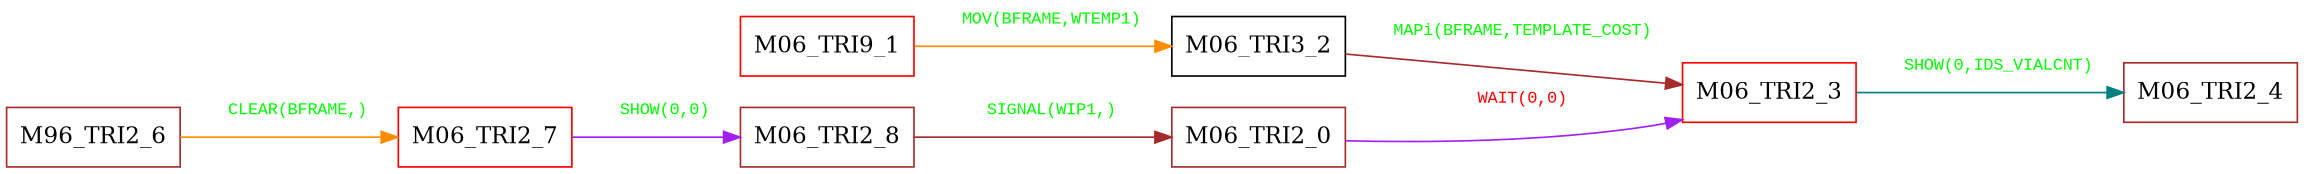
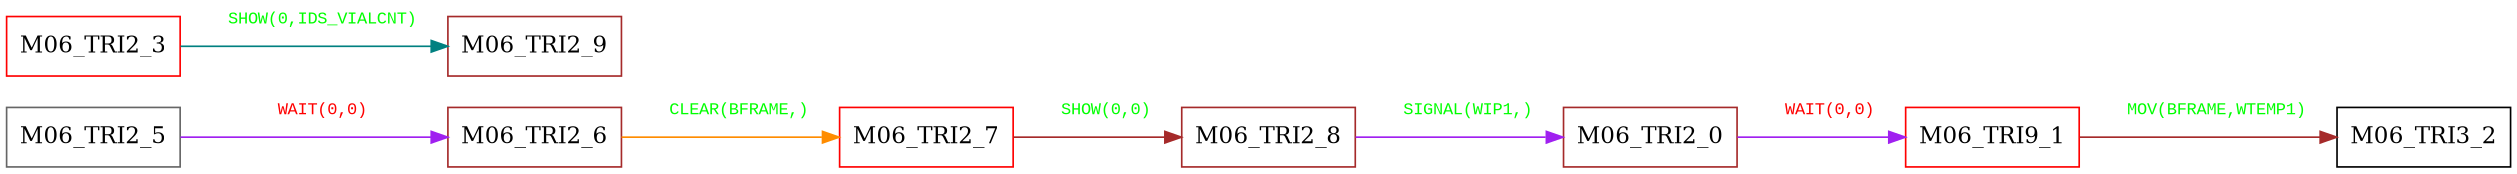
(1035, 46) -> (2200, 137)
(1505, 69) -> none
(2211, 93) -> (535, 46)
none -> (93, 137)
(93, 137) -> (535, 137)
(648, 137) -> (1089, 137)
(1035, 137) -> (1451, 137)
(1506, 139) -> (1813, 137)
